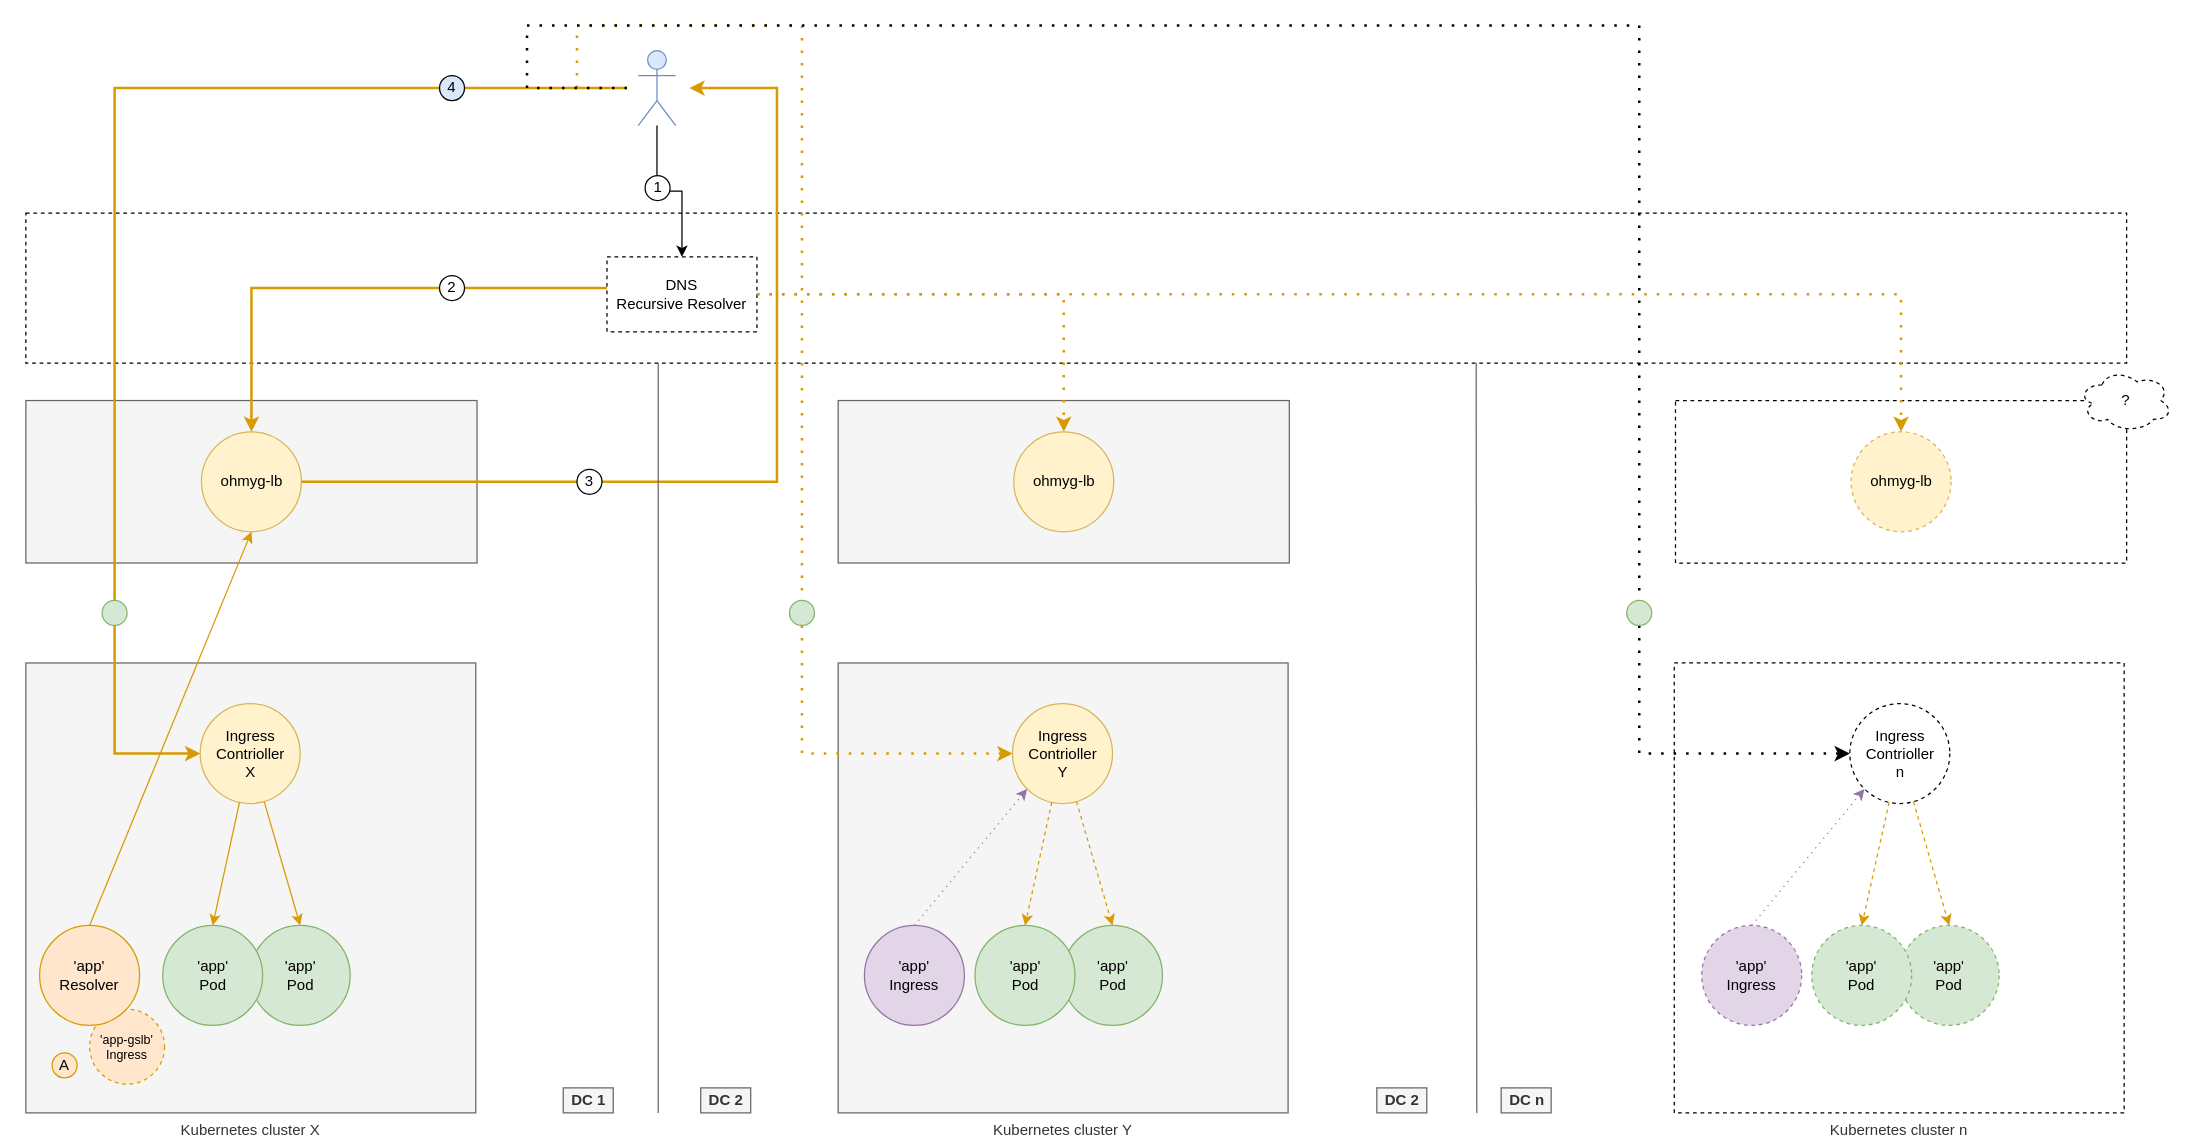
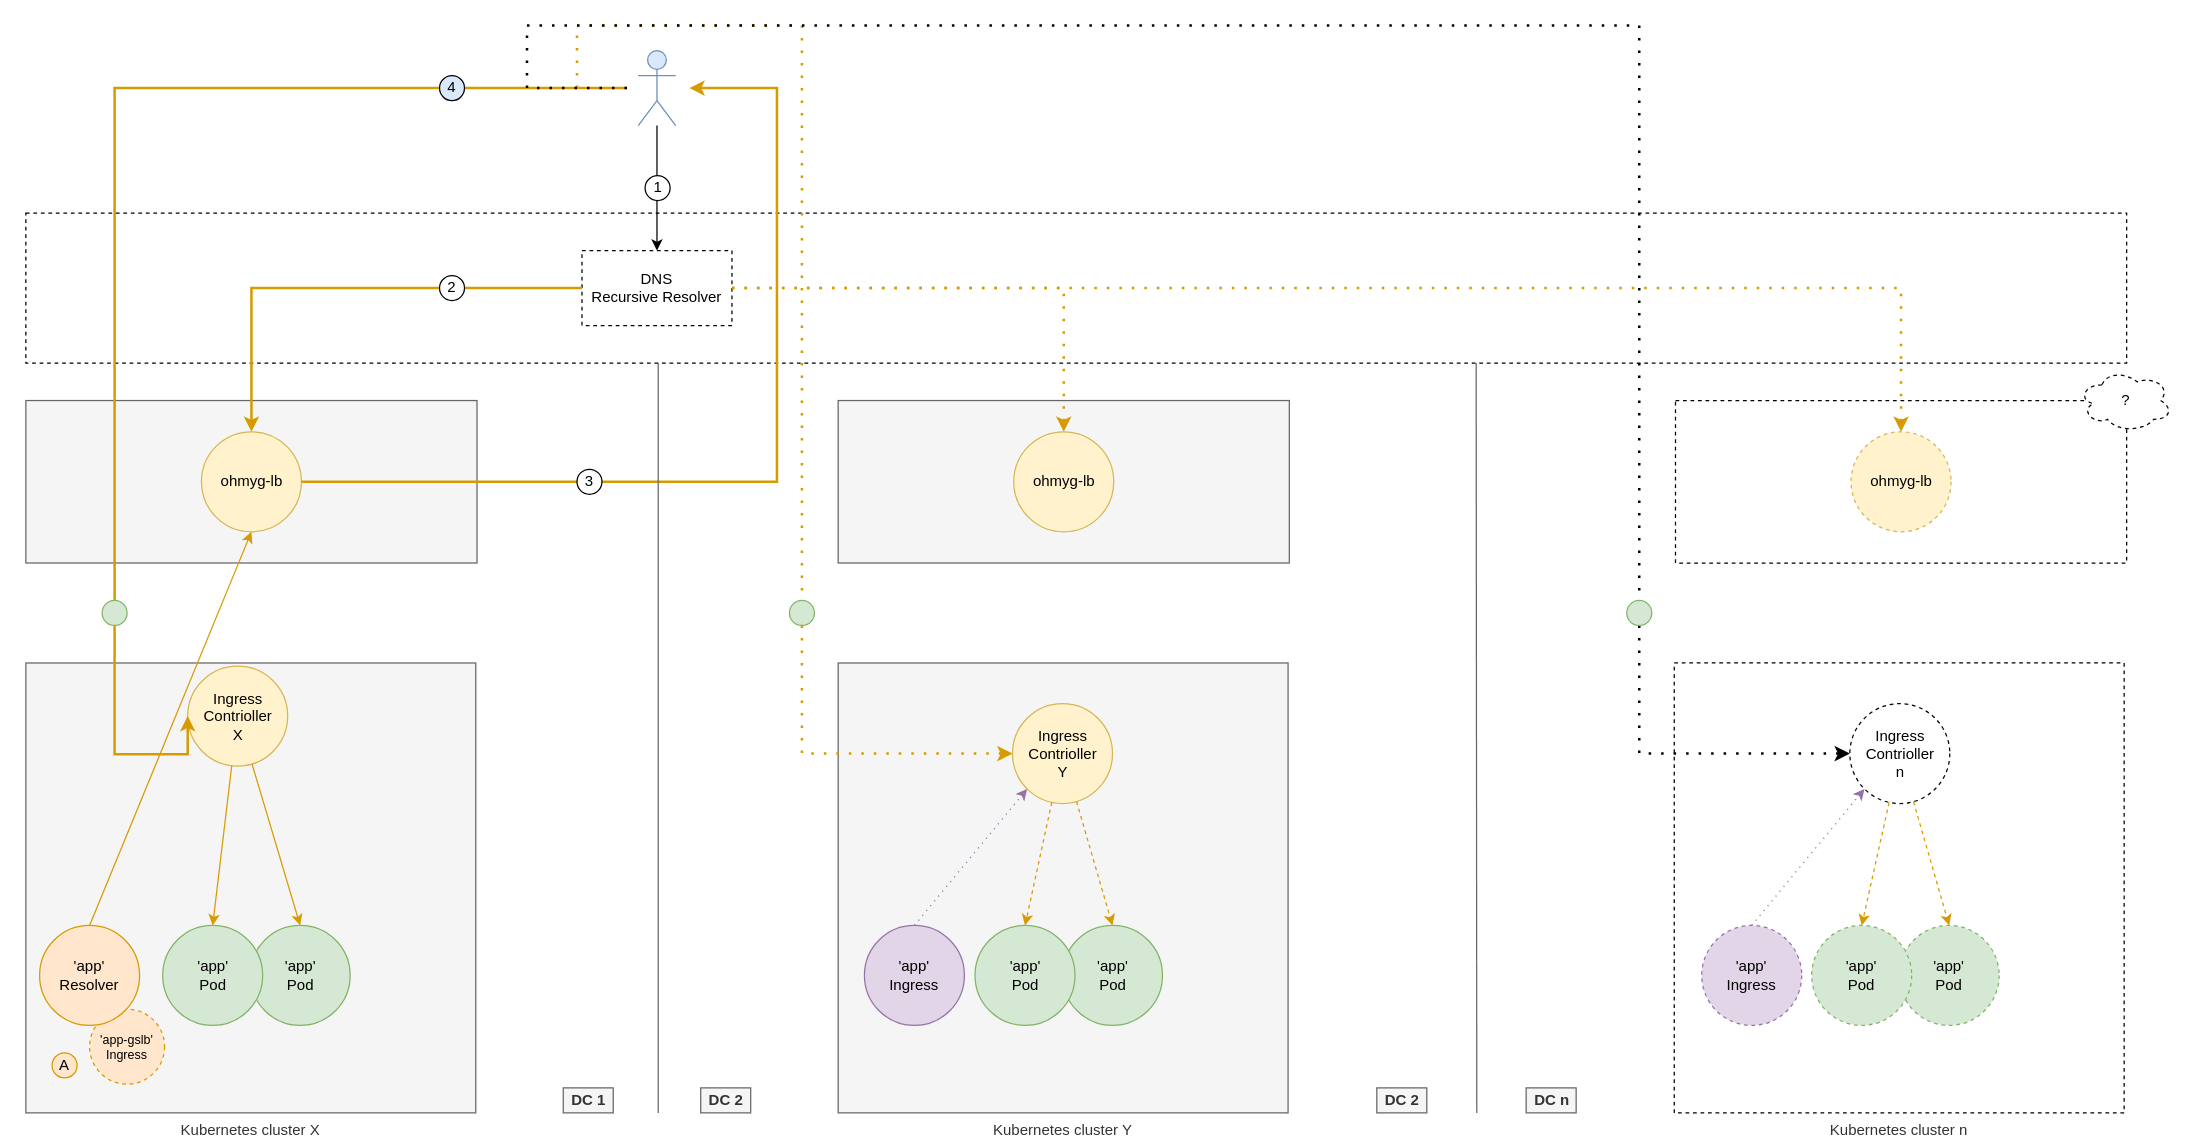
(682, 294) -> (657, 288)
(250, 754) -> (238, 716)
(1526, 1101) -> (1551, 1101)
